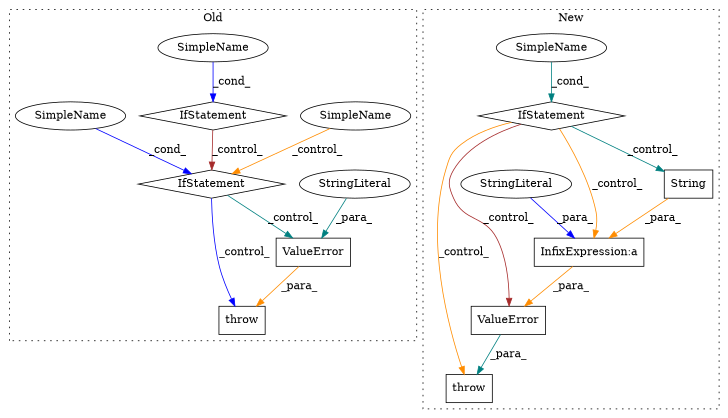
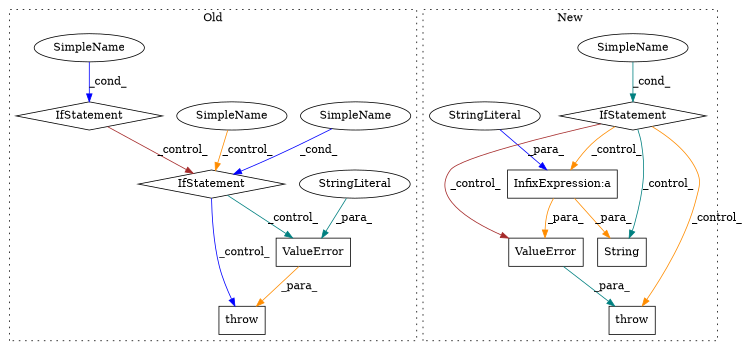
(642, 216) -> (590, 215)
